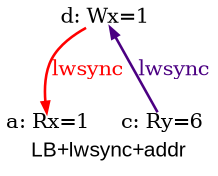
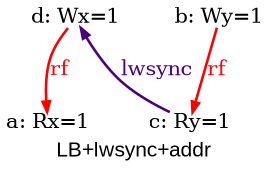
none -> (219, 17)
(88, 70) -> (60, 70)
(162, 123) -> (190, 123)
